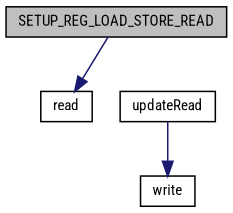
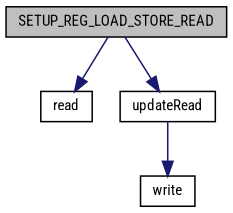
none -> (138, 58)
